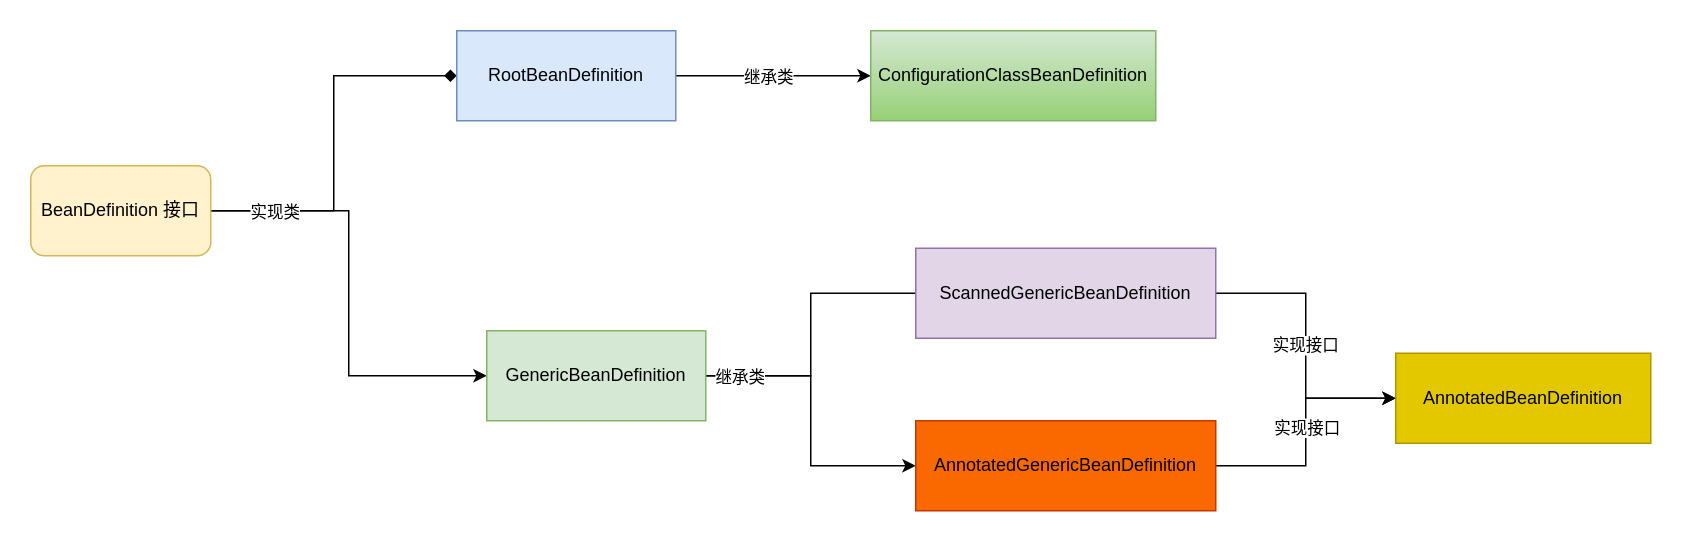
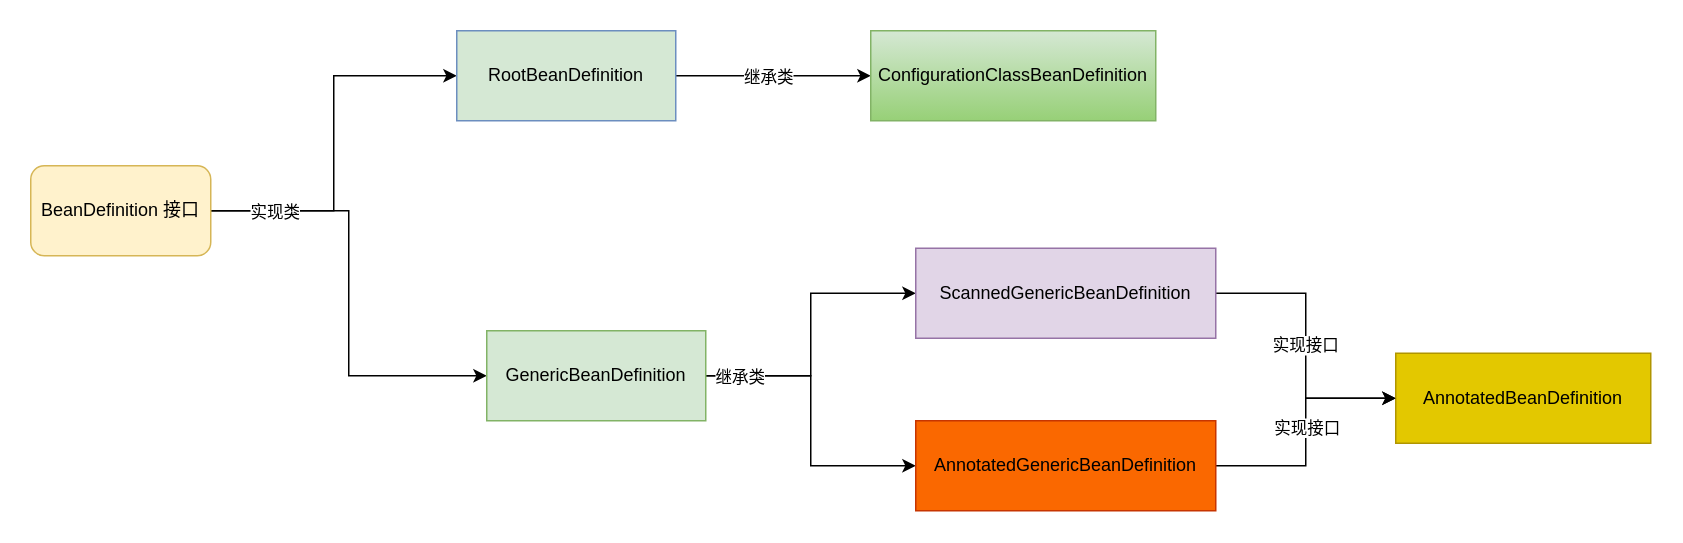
(444, 76) -> (445, 76)
(566, 76) -> (566, 76)
(908, 293) -> (904, 293)
